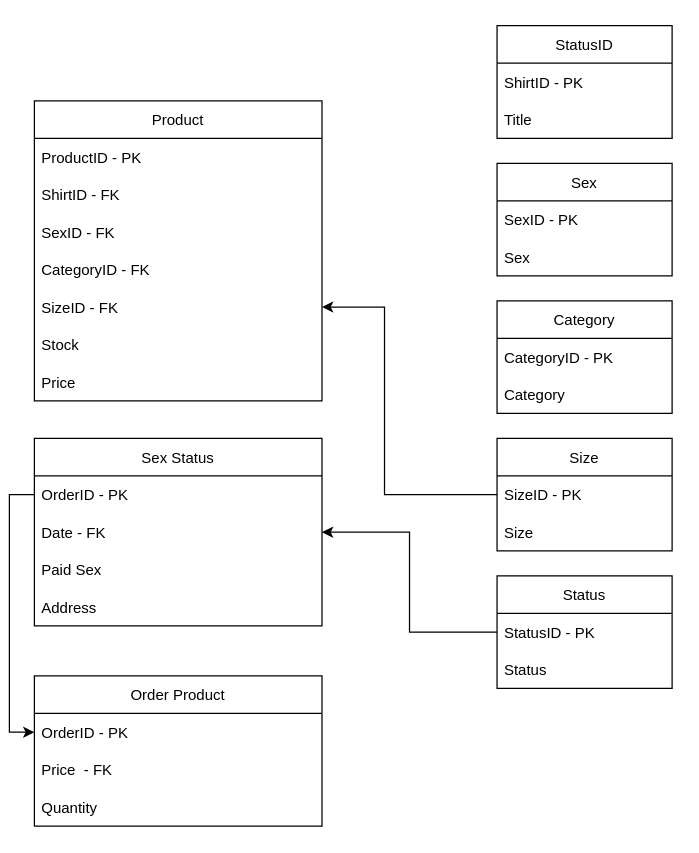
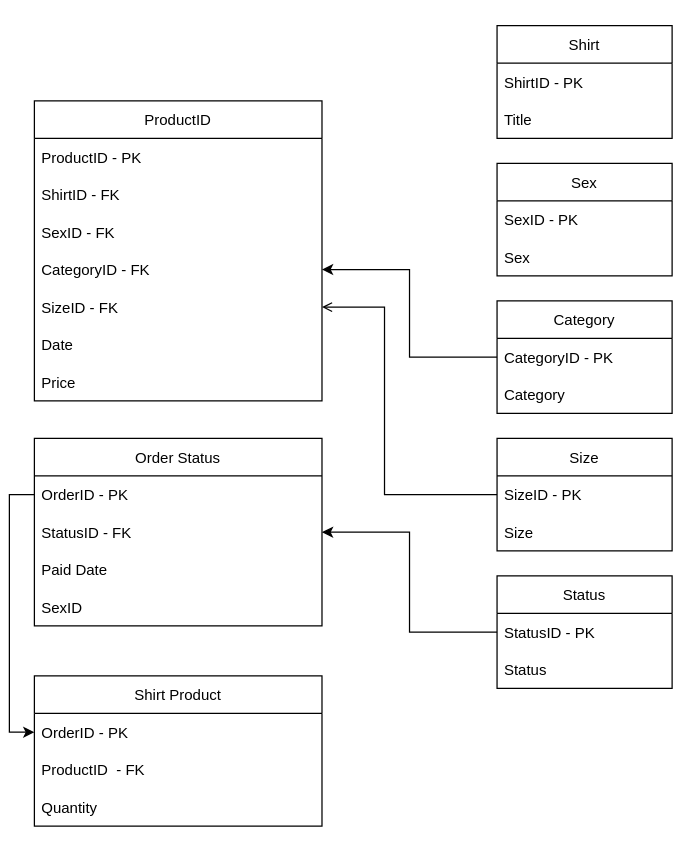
(584, 45) -> (584, 45)
(178, 120) -> (178, 120)
(332, 307) -> (330, 307)
none -> (409, 316)
(62, 345) -> (58, 345)
(178, 458) -> (178, 458)
(75, 533) -> (92, 533)
(71, 570) -> (75, 570)
(71, 608) -> (62, 608)
(178, 695) -> (178, 695)
(82, 770) -> (100, 770)
